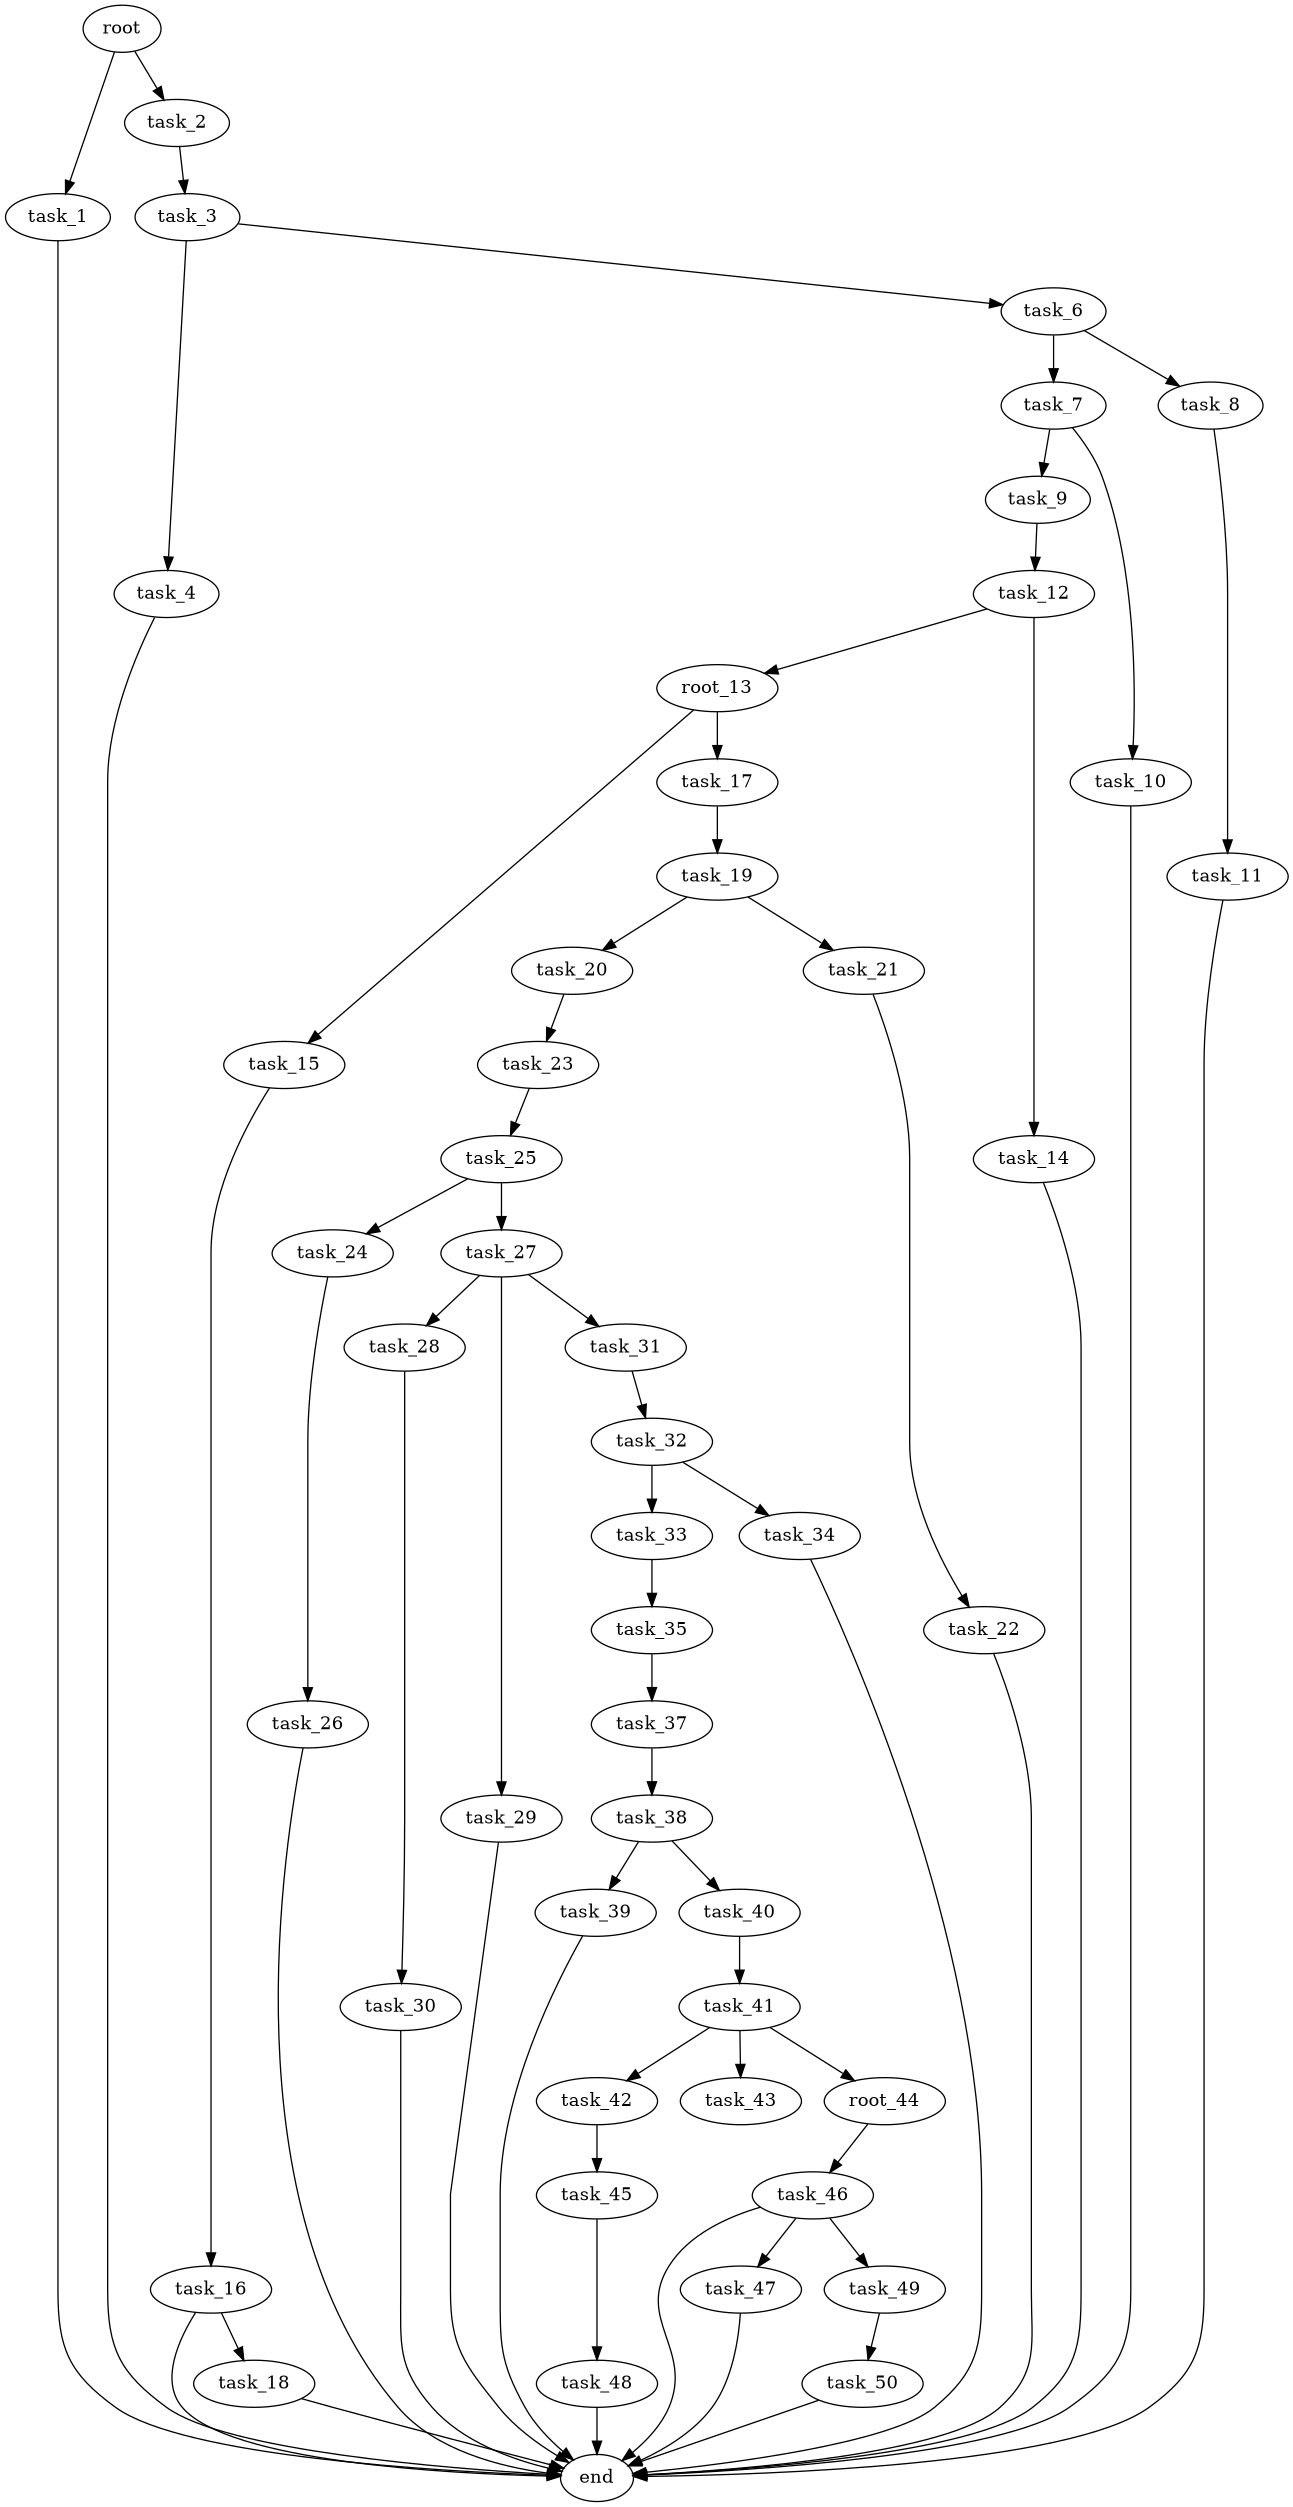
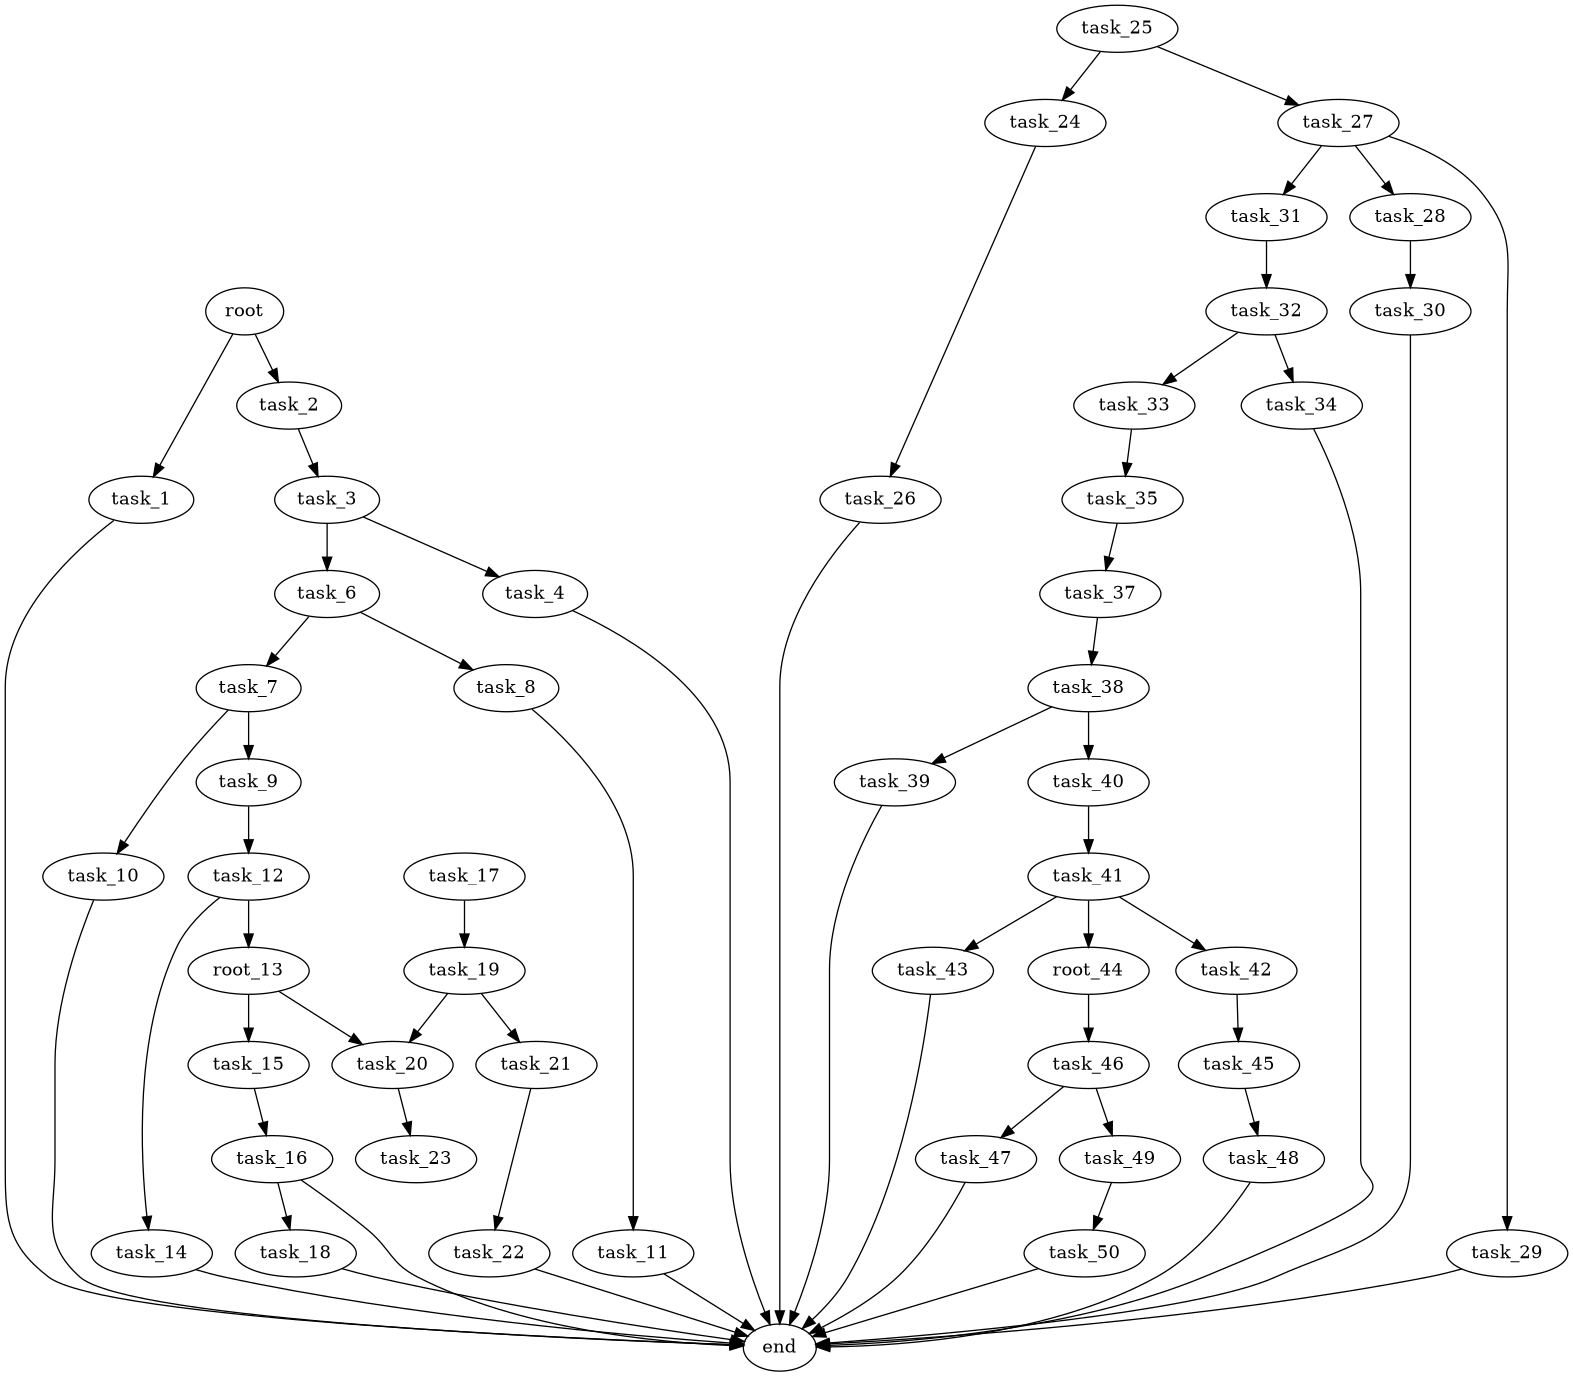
(717, 729) -> (315, 1014)
(522, 1106) -> none
(660, 2311) -> (894, 1166)
